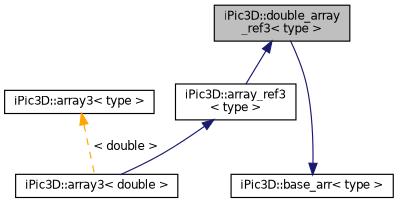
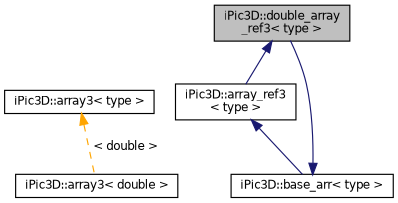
(164, 153) -> (281, 151)
